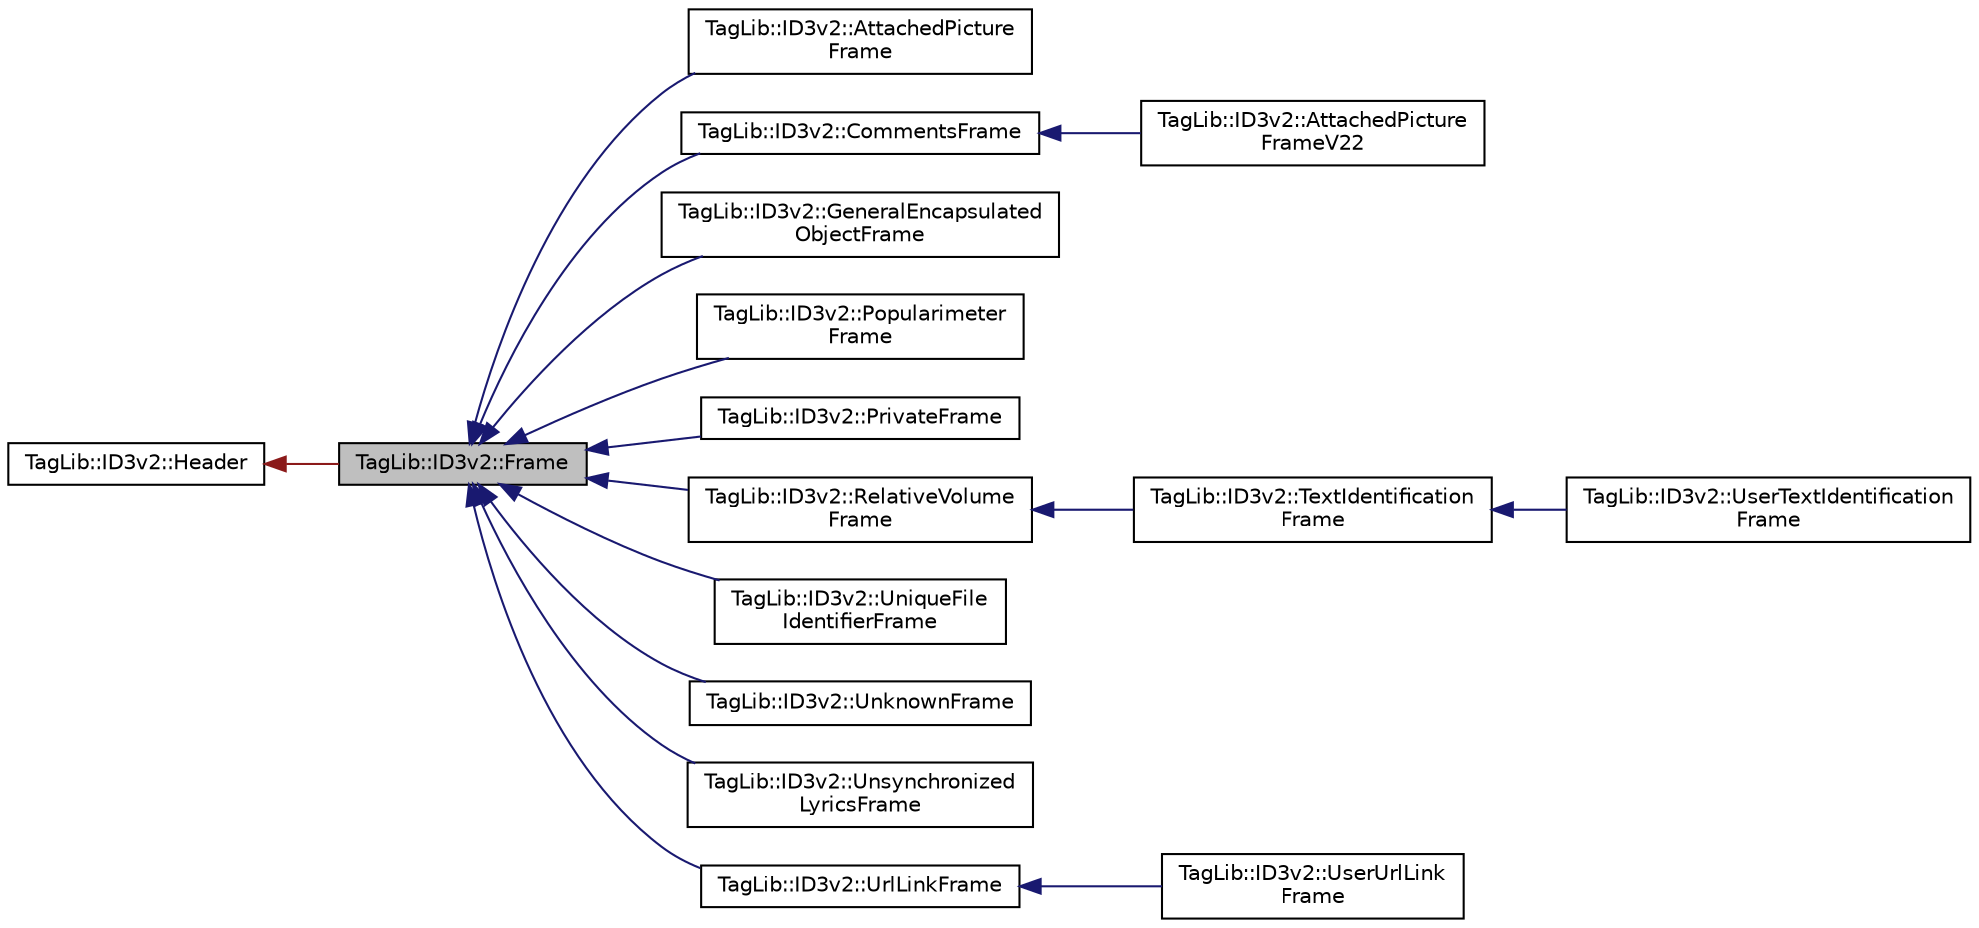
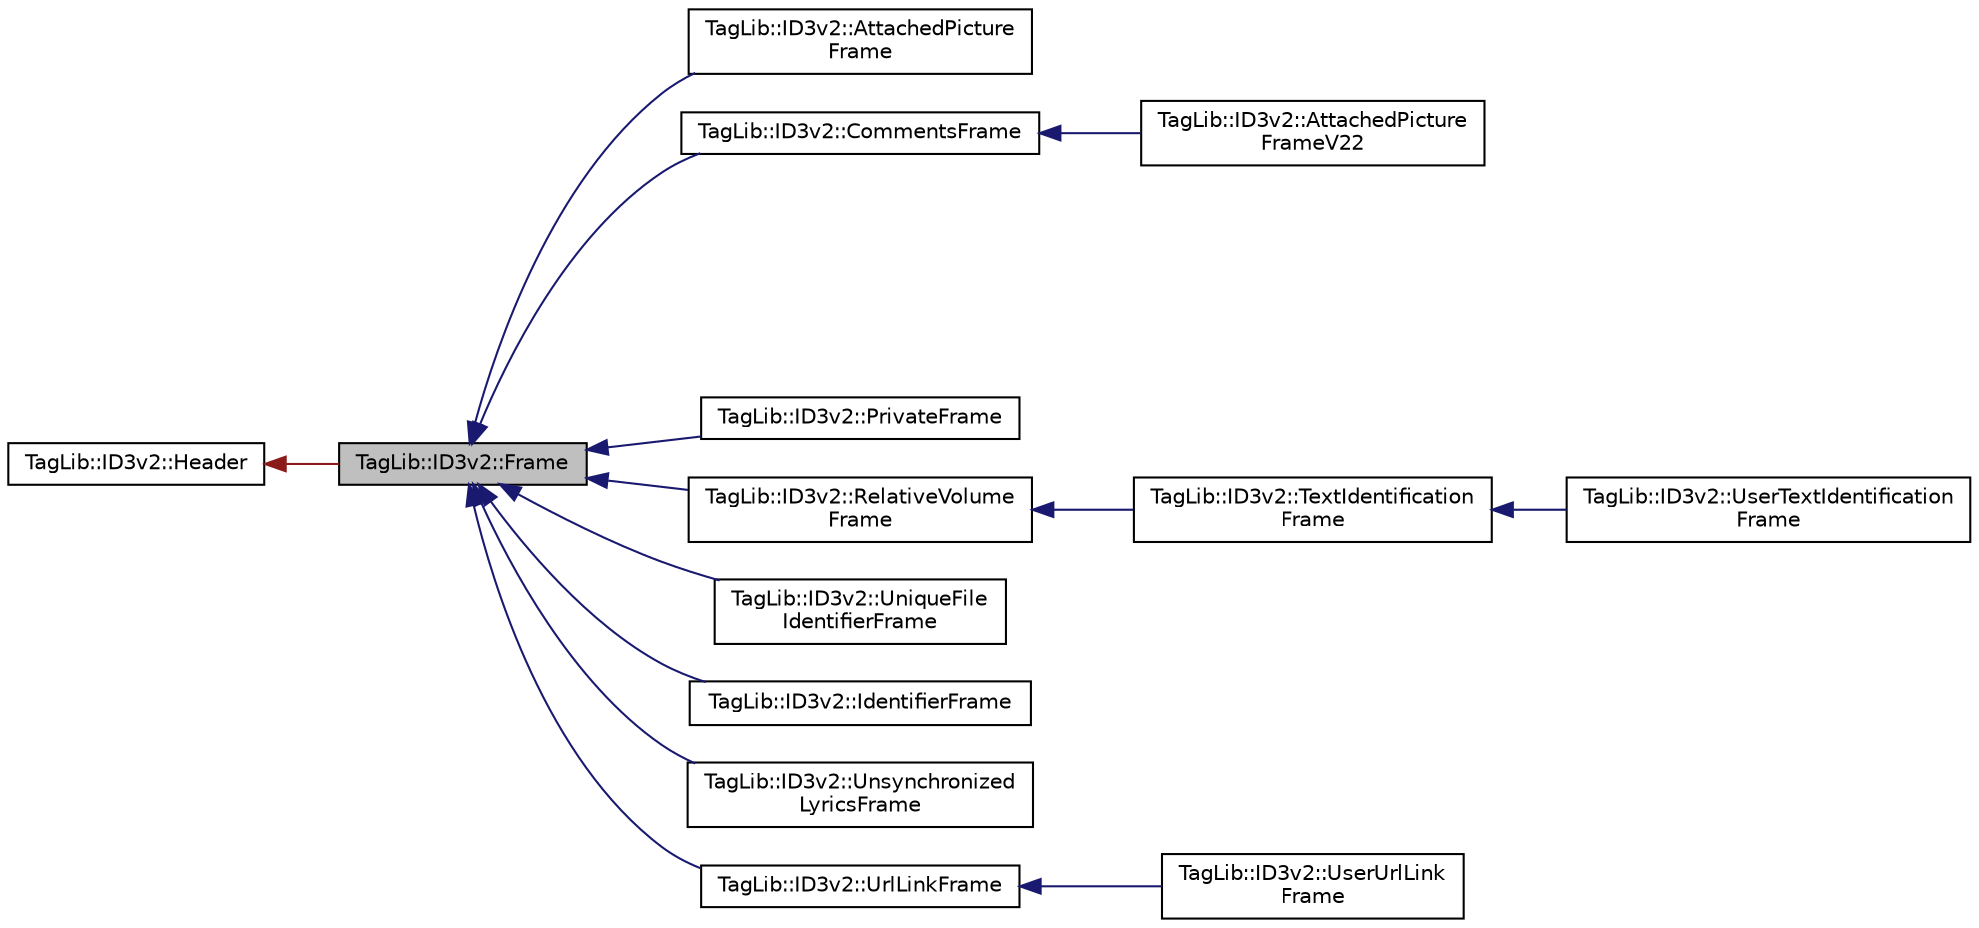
(860, 225) -> none
(860, 327) -> none
(860, 703) -> (860, 703)
